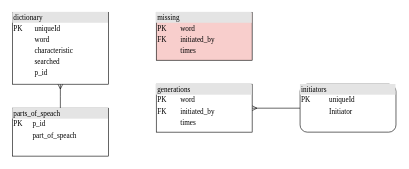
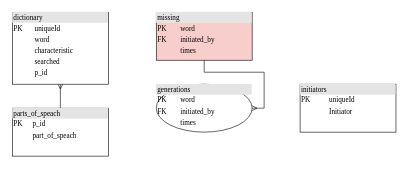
(204, 108) -> (204, 108)
(276, 108) -> (247, 72)
(348, 108) -> (348, 108)
